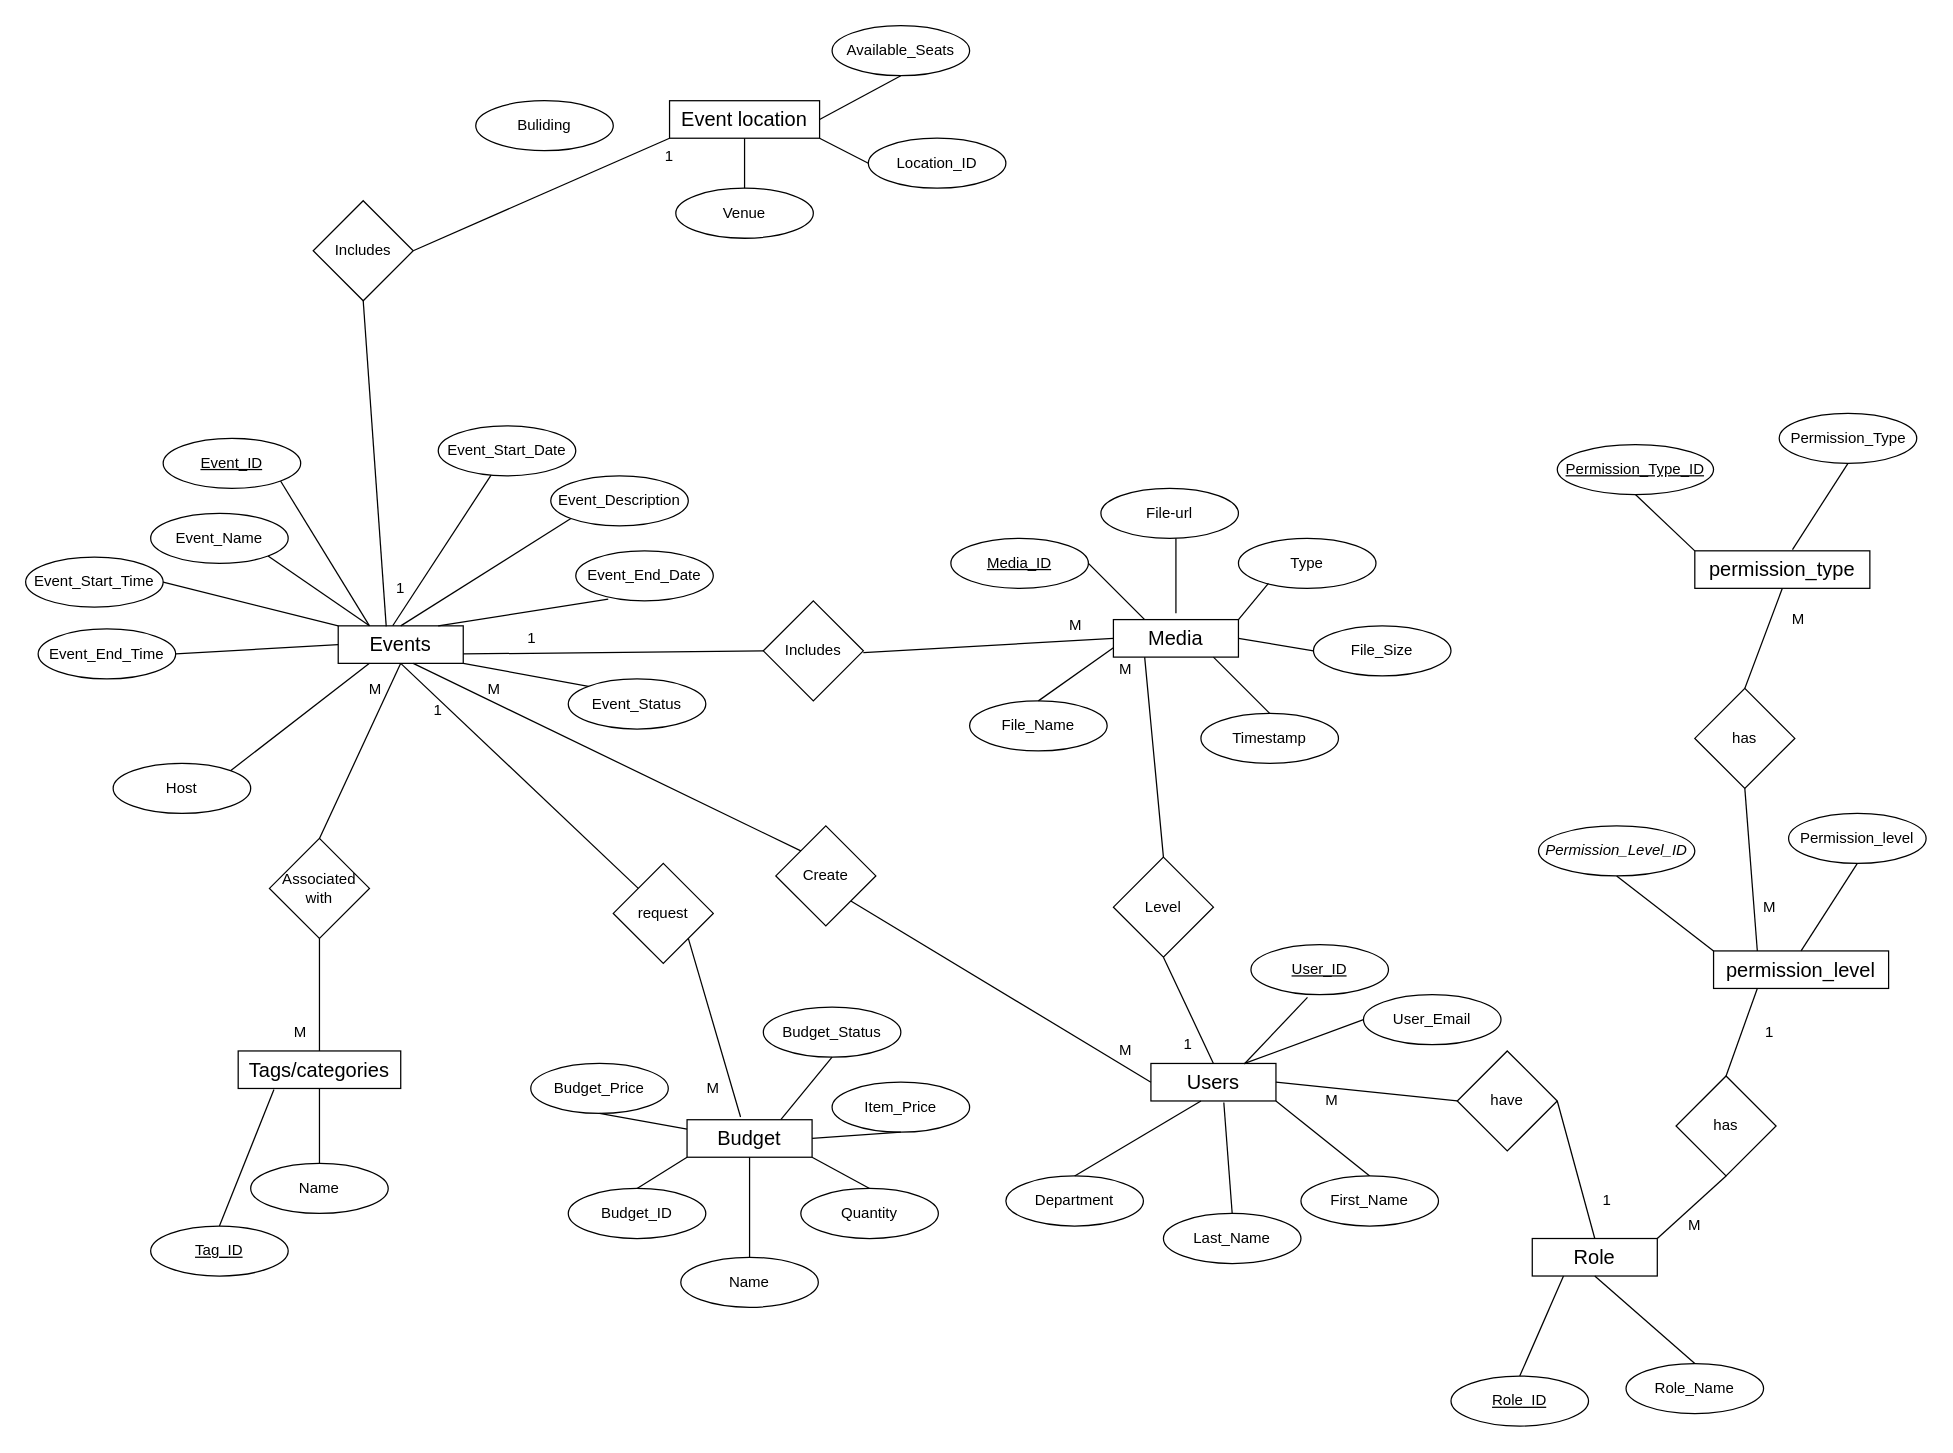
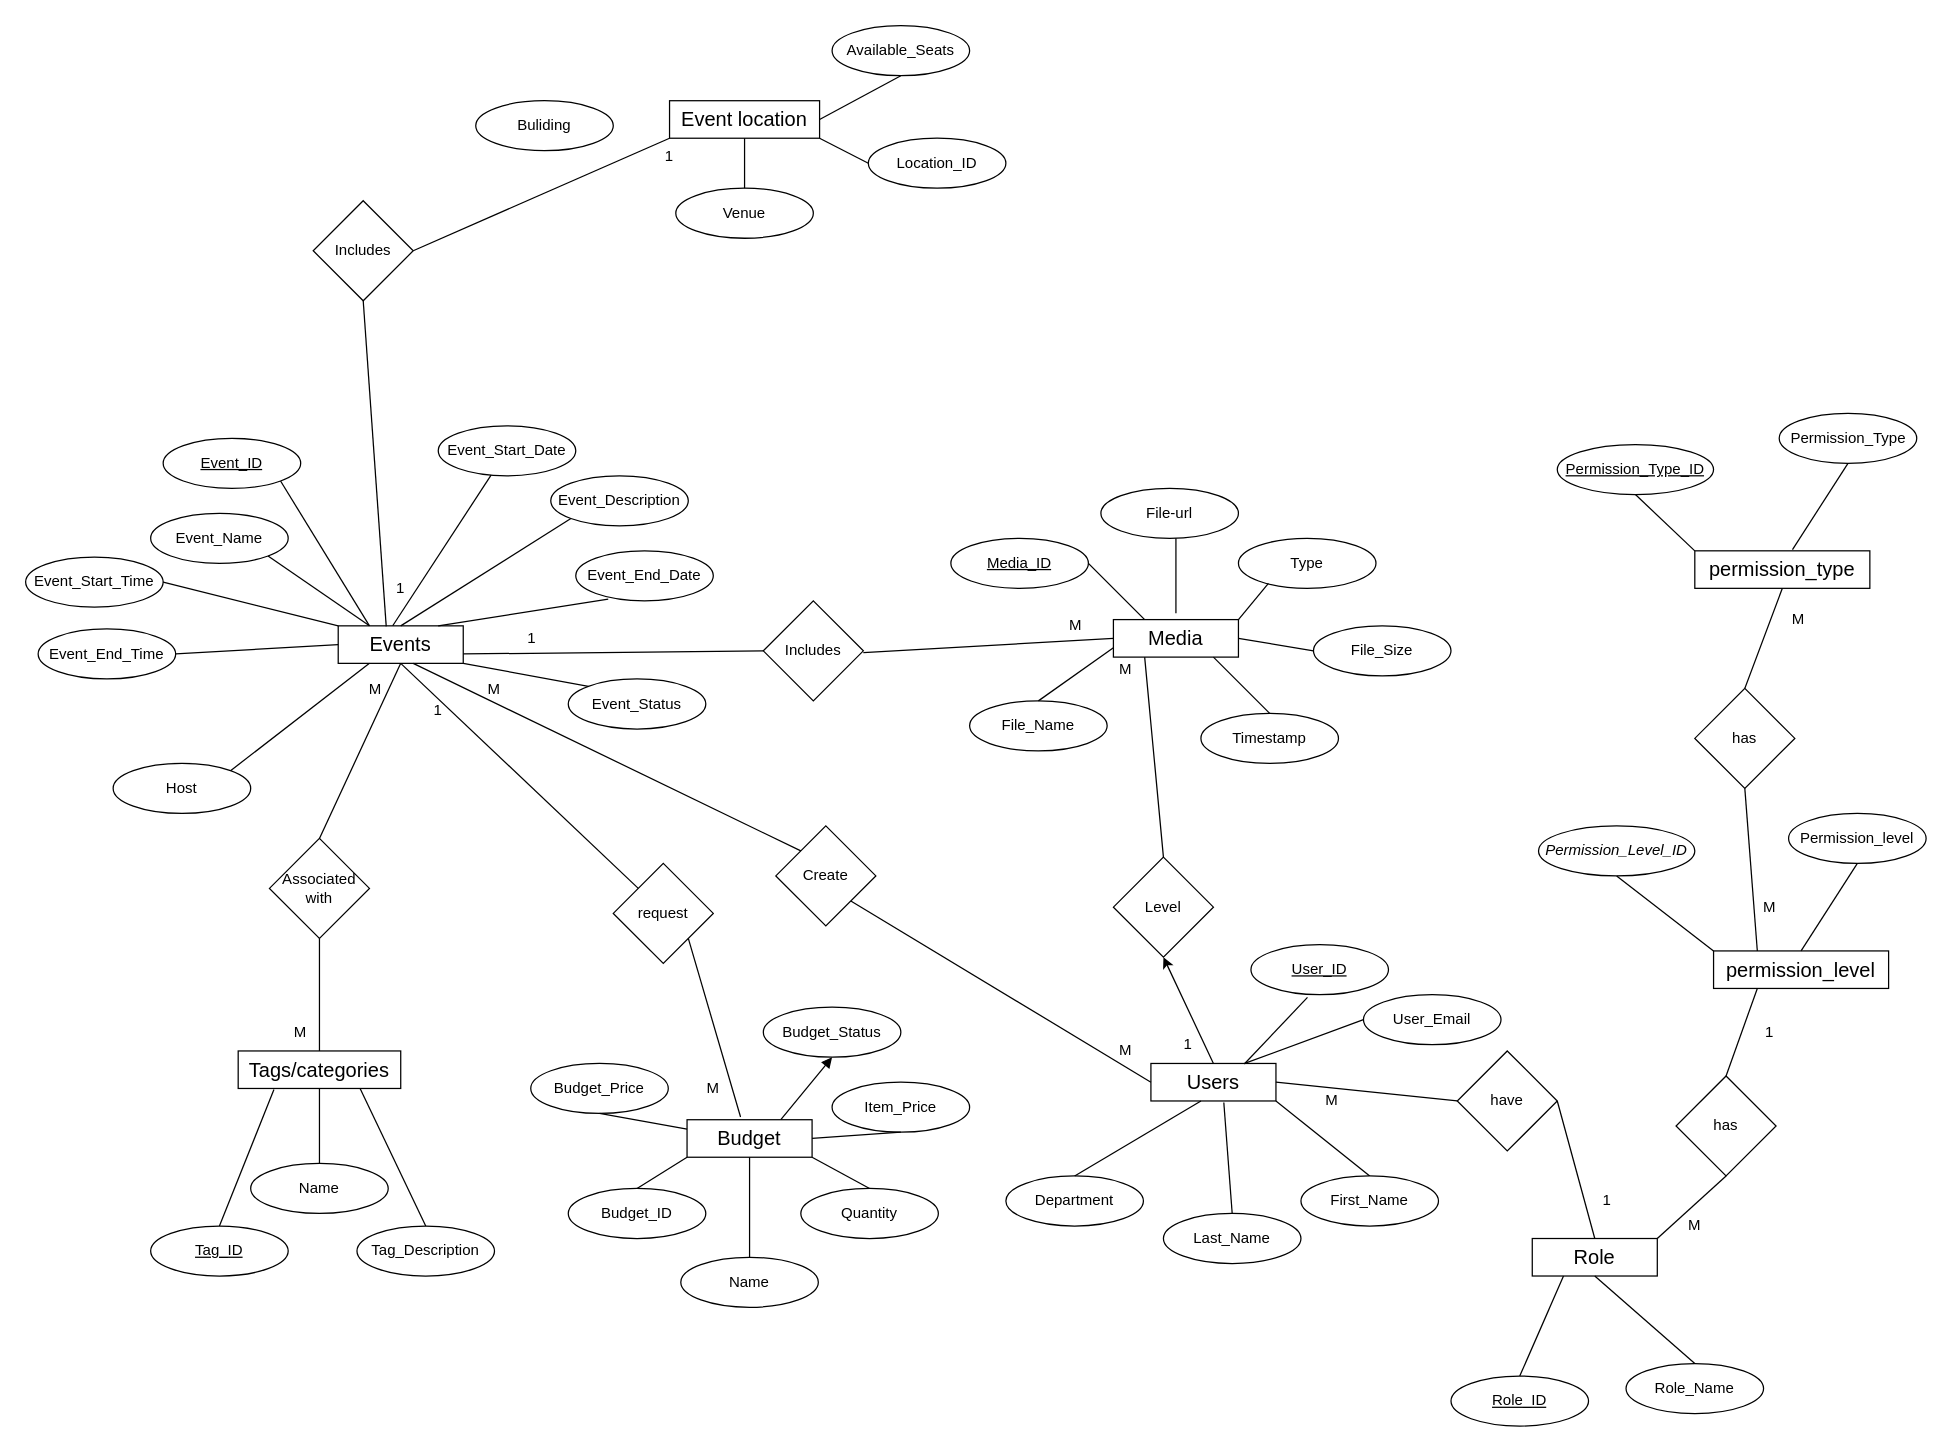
(1165, 961) -> (1167, 965)
(827, 1062) -> (824, 1066)
none -> (393, 1157)
none -> (426, 1251)
